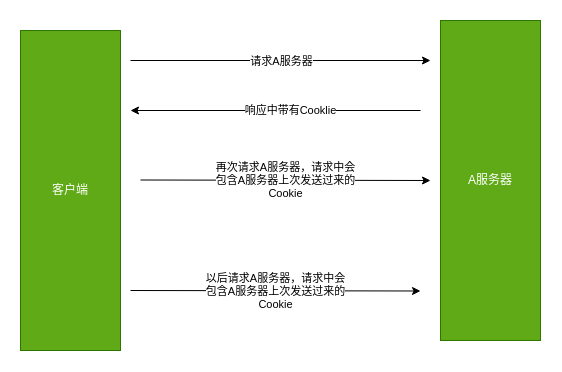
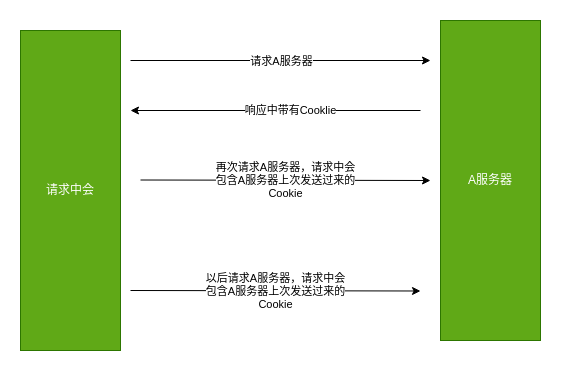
(71, 191) -> (71, 191)
